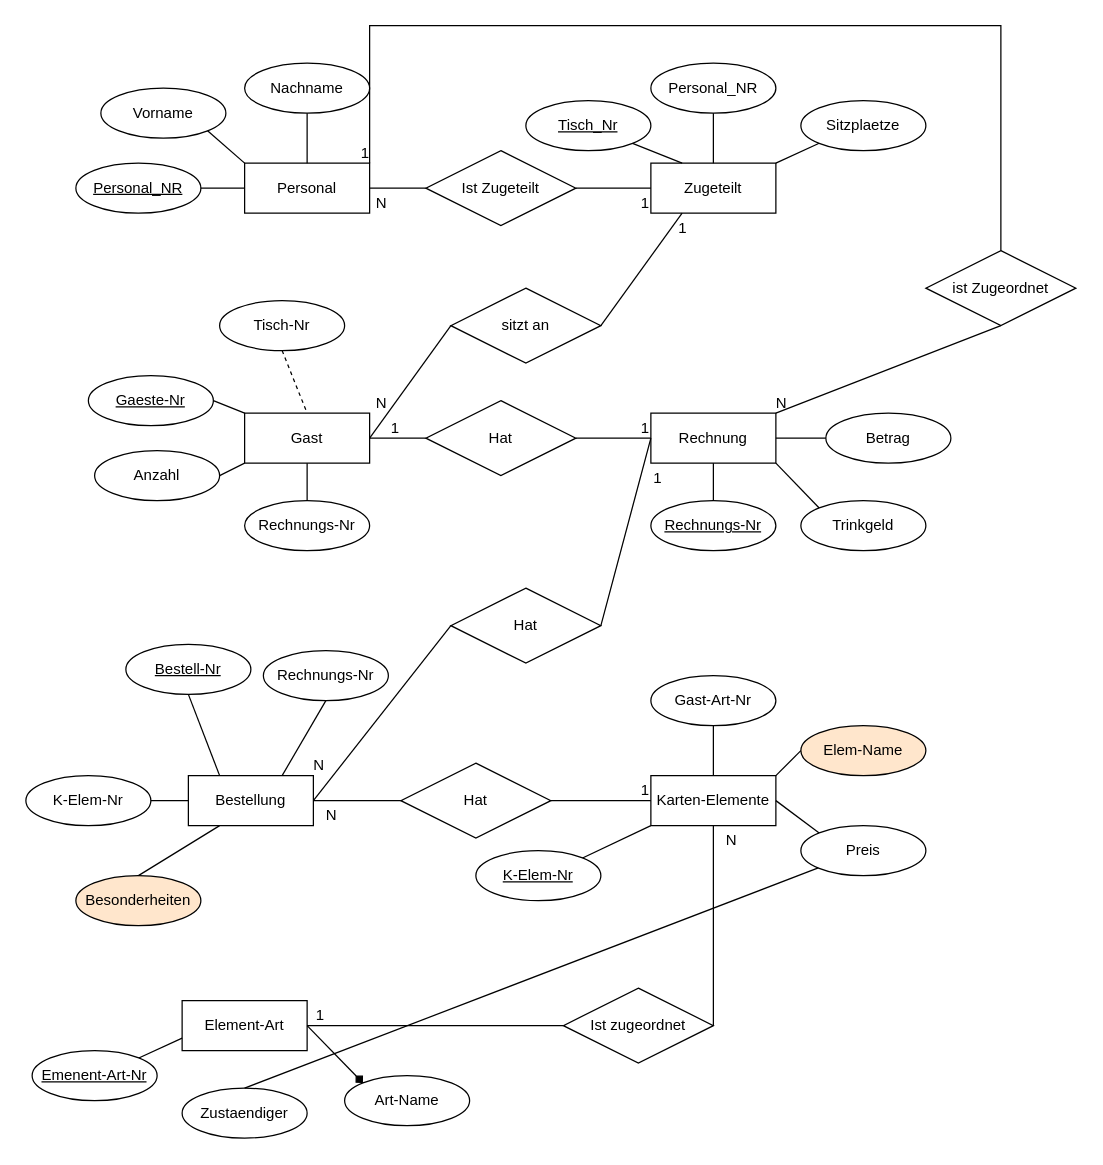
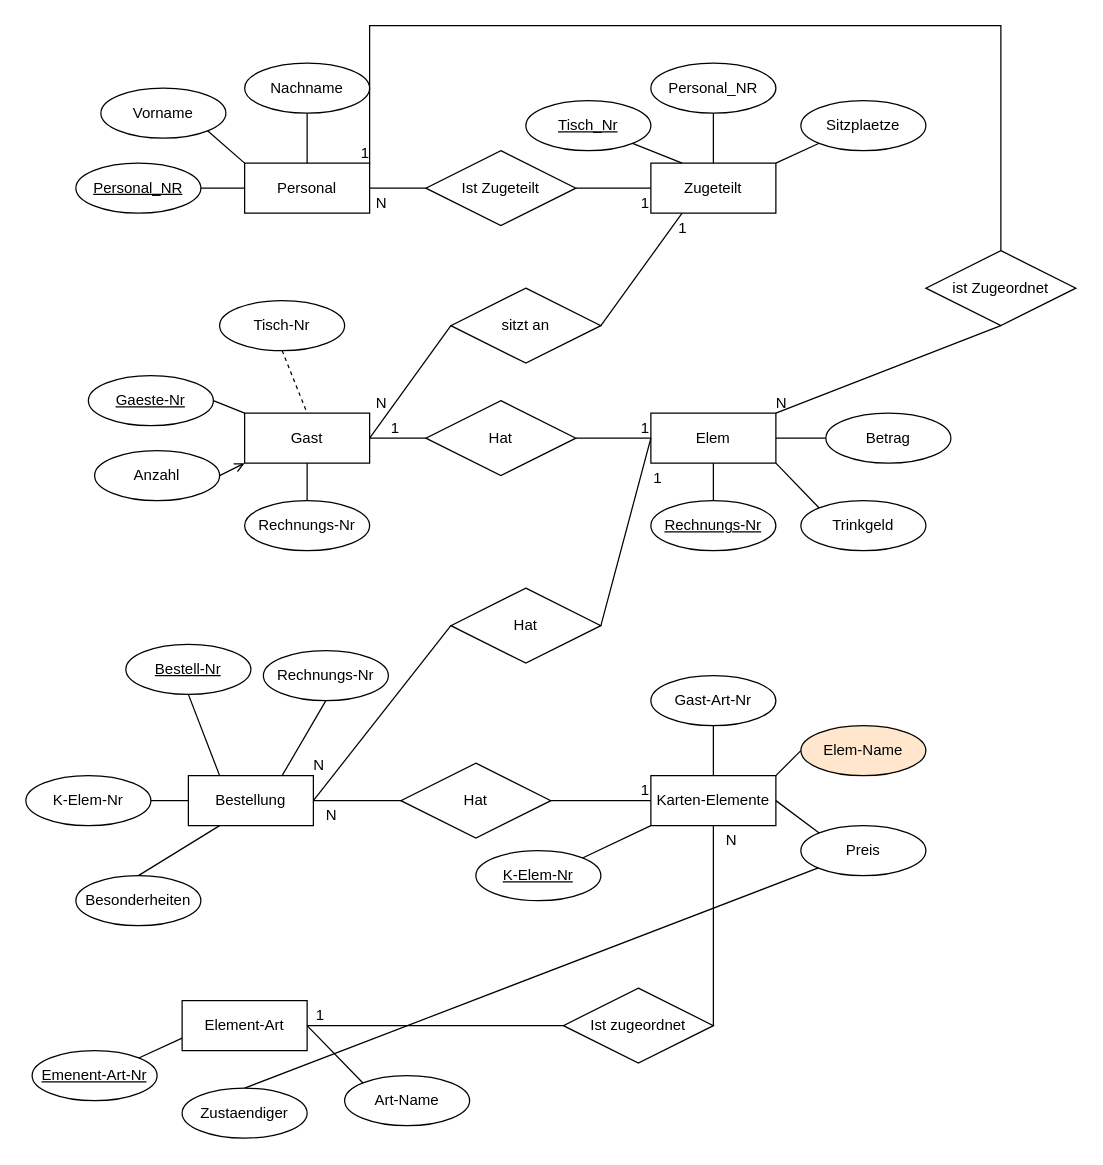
(713, 438) -> (713, 438)
(240, 465) -> (238, 466)
(138, 901) -> (138, 901)
(355, 1075) -> (358, 1079)
